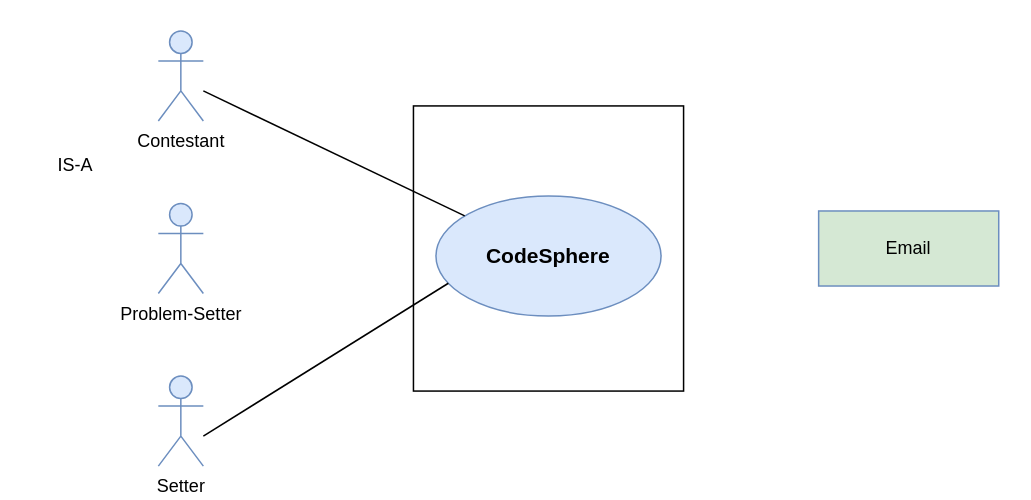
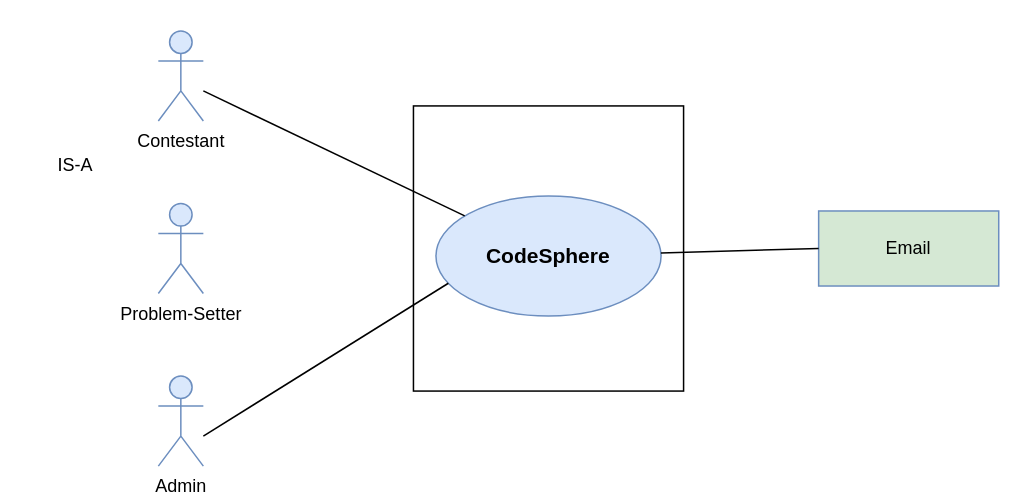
none -> (739, 250)
(182, 487) -> (182, 487)
